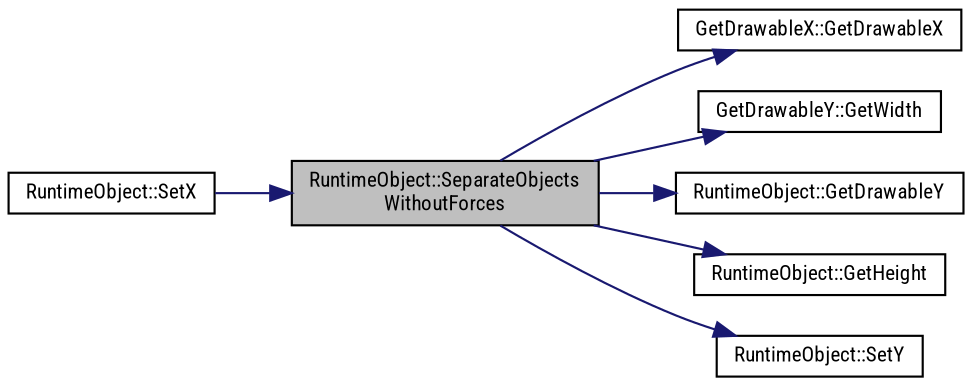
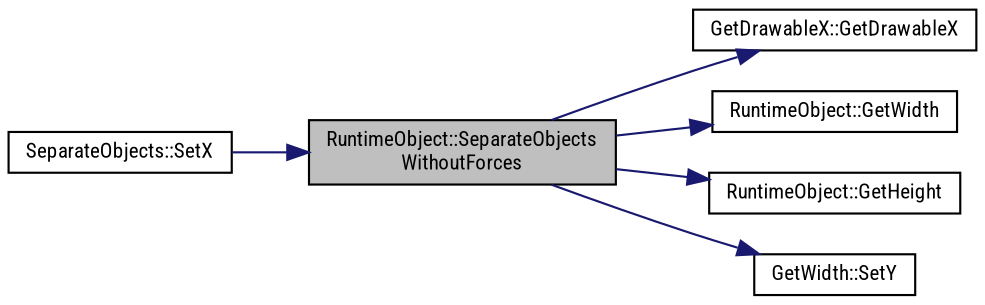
(820, 112) -> (835, 112)
(112, 193) -> (120, 152)
(820, 193) -> none
(820, 356) -> (835, 275)
